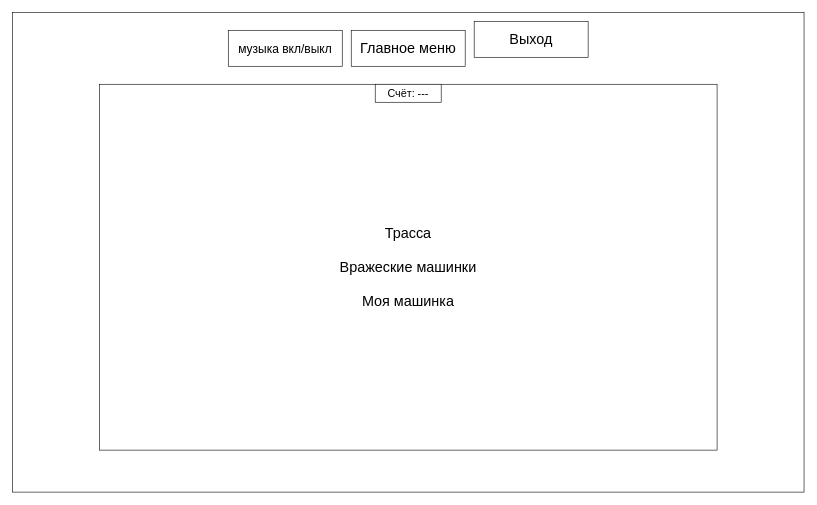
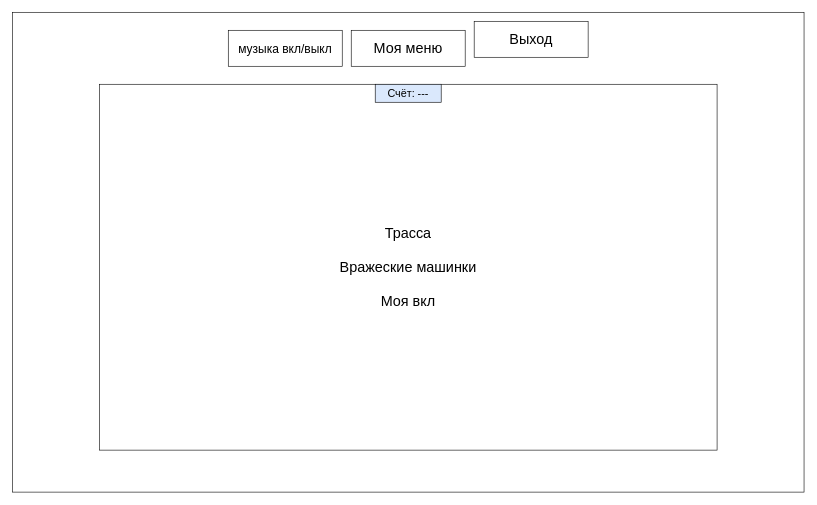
(408, 48) -> (408, 48)
(408, 93) -> (408, 93)
(408, 267) -> (408, 267)
